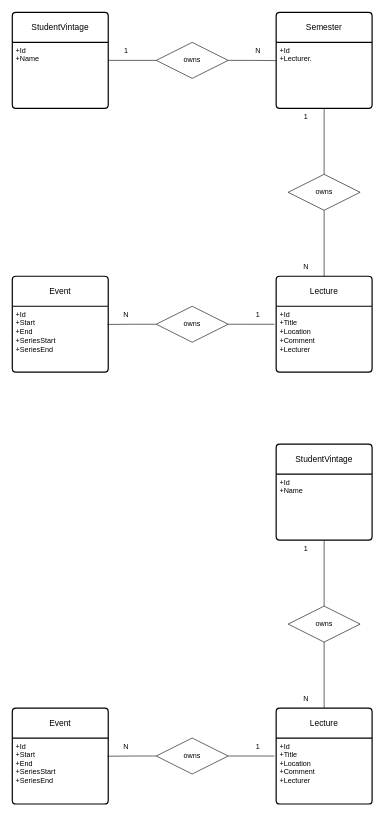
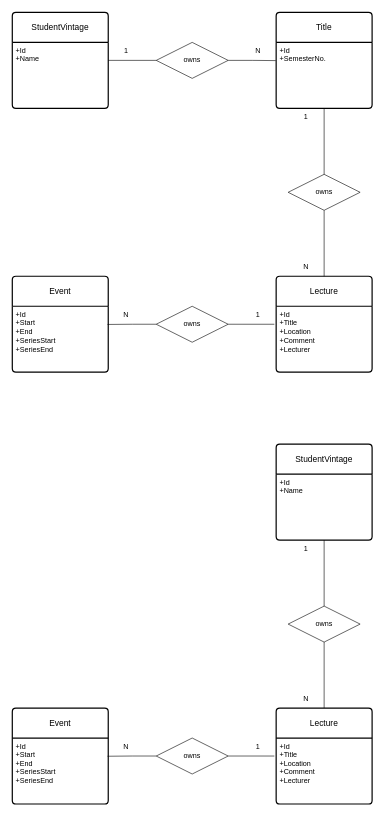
(324, 27) -> (324, 27)
(299, 55) -> (303, 55)
